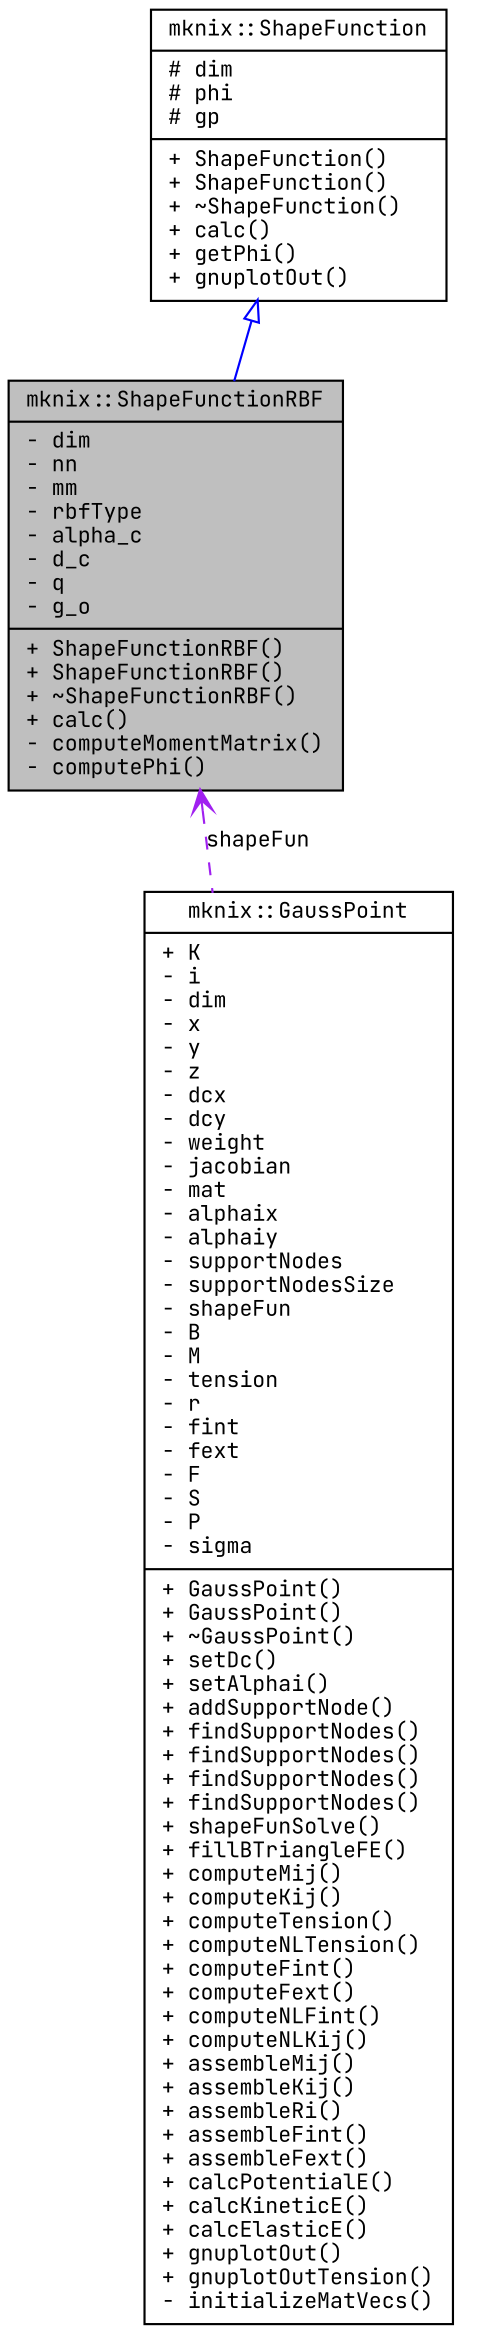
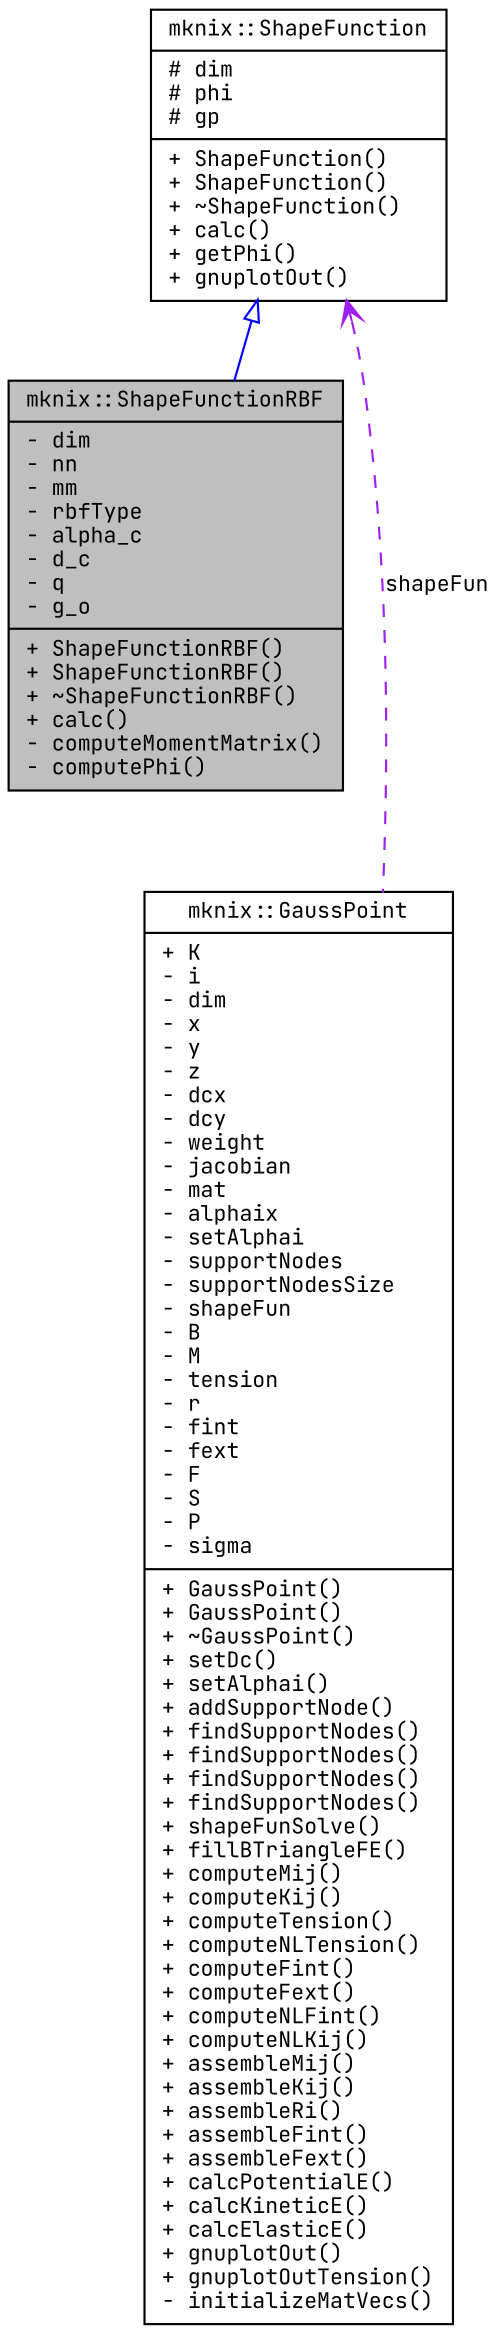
(208, 852) -> (383, 606)
(221, 1238) -> (234, 1238)
